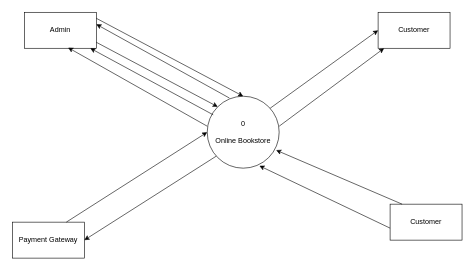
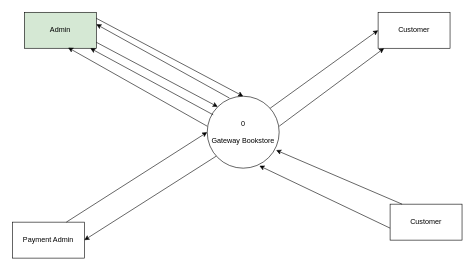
(60, 30) -> (60, 30)
(243, 132) -> (243, 132)
(48, 240) -> (48, 240)
